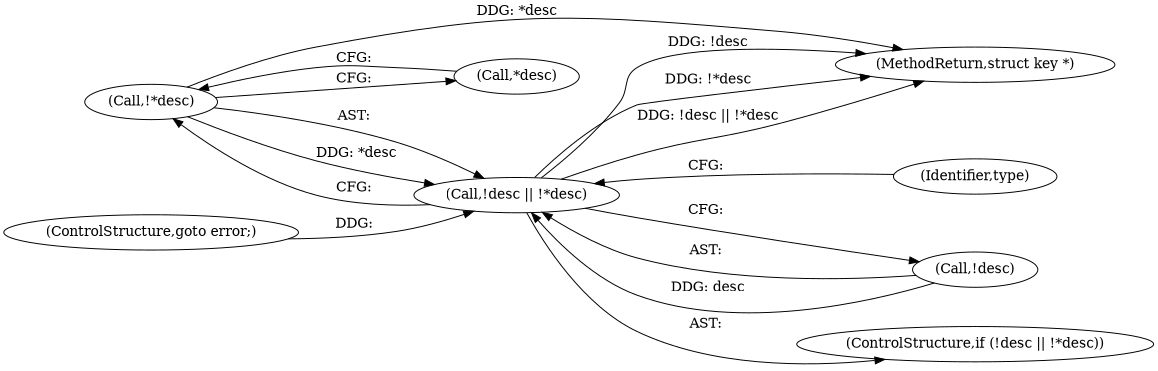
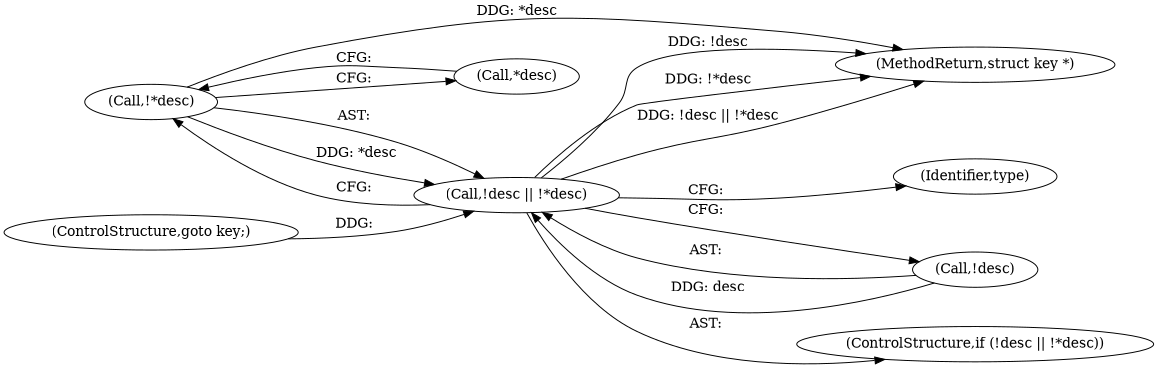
(749, 175) -> (757, 199)
(151, 232) -> (151, 232)
